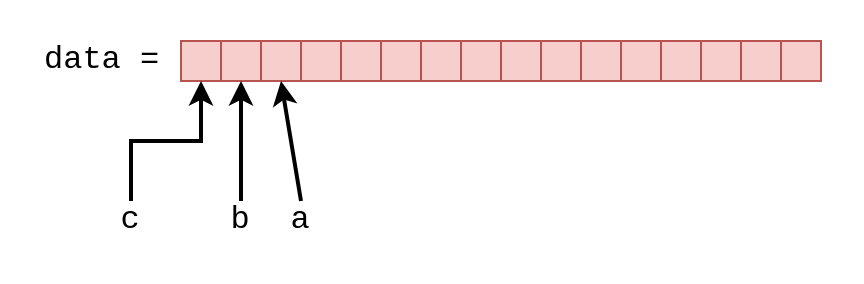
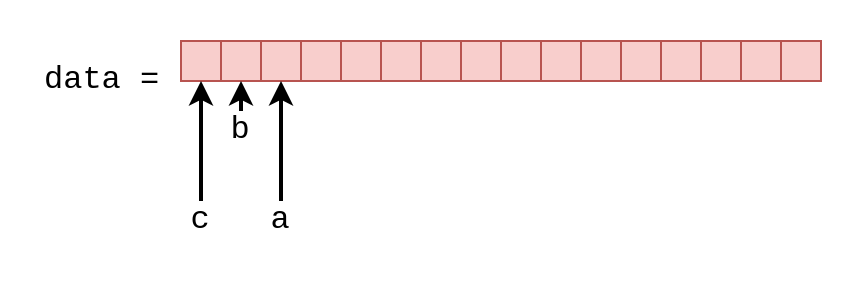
(101, 61) -> (101, 81)
(131, 221) -> (201, 221)
(241, 221) -> (241, 131)
(301, 221) -> (281, 221)
